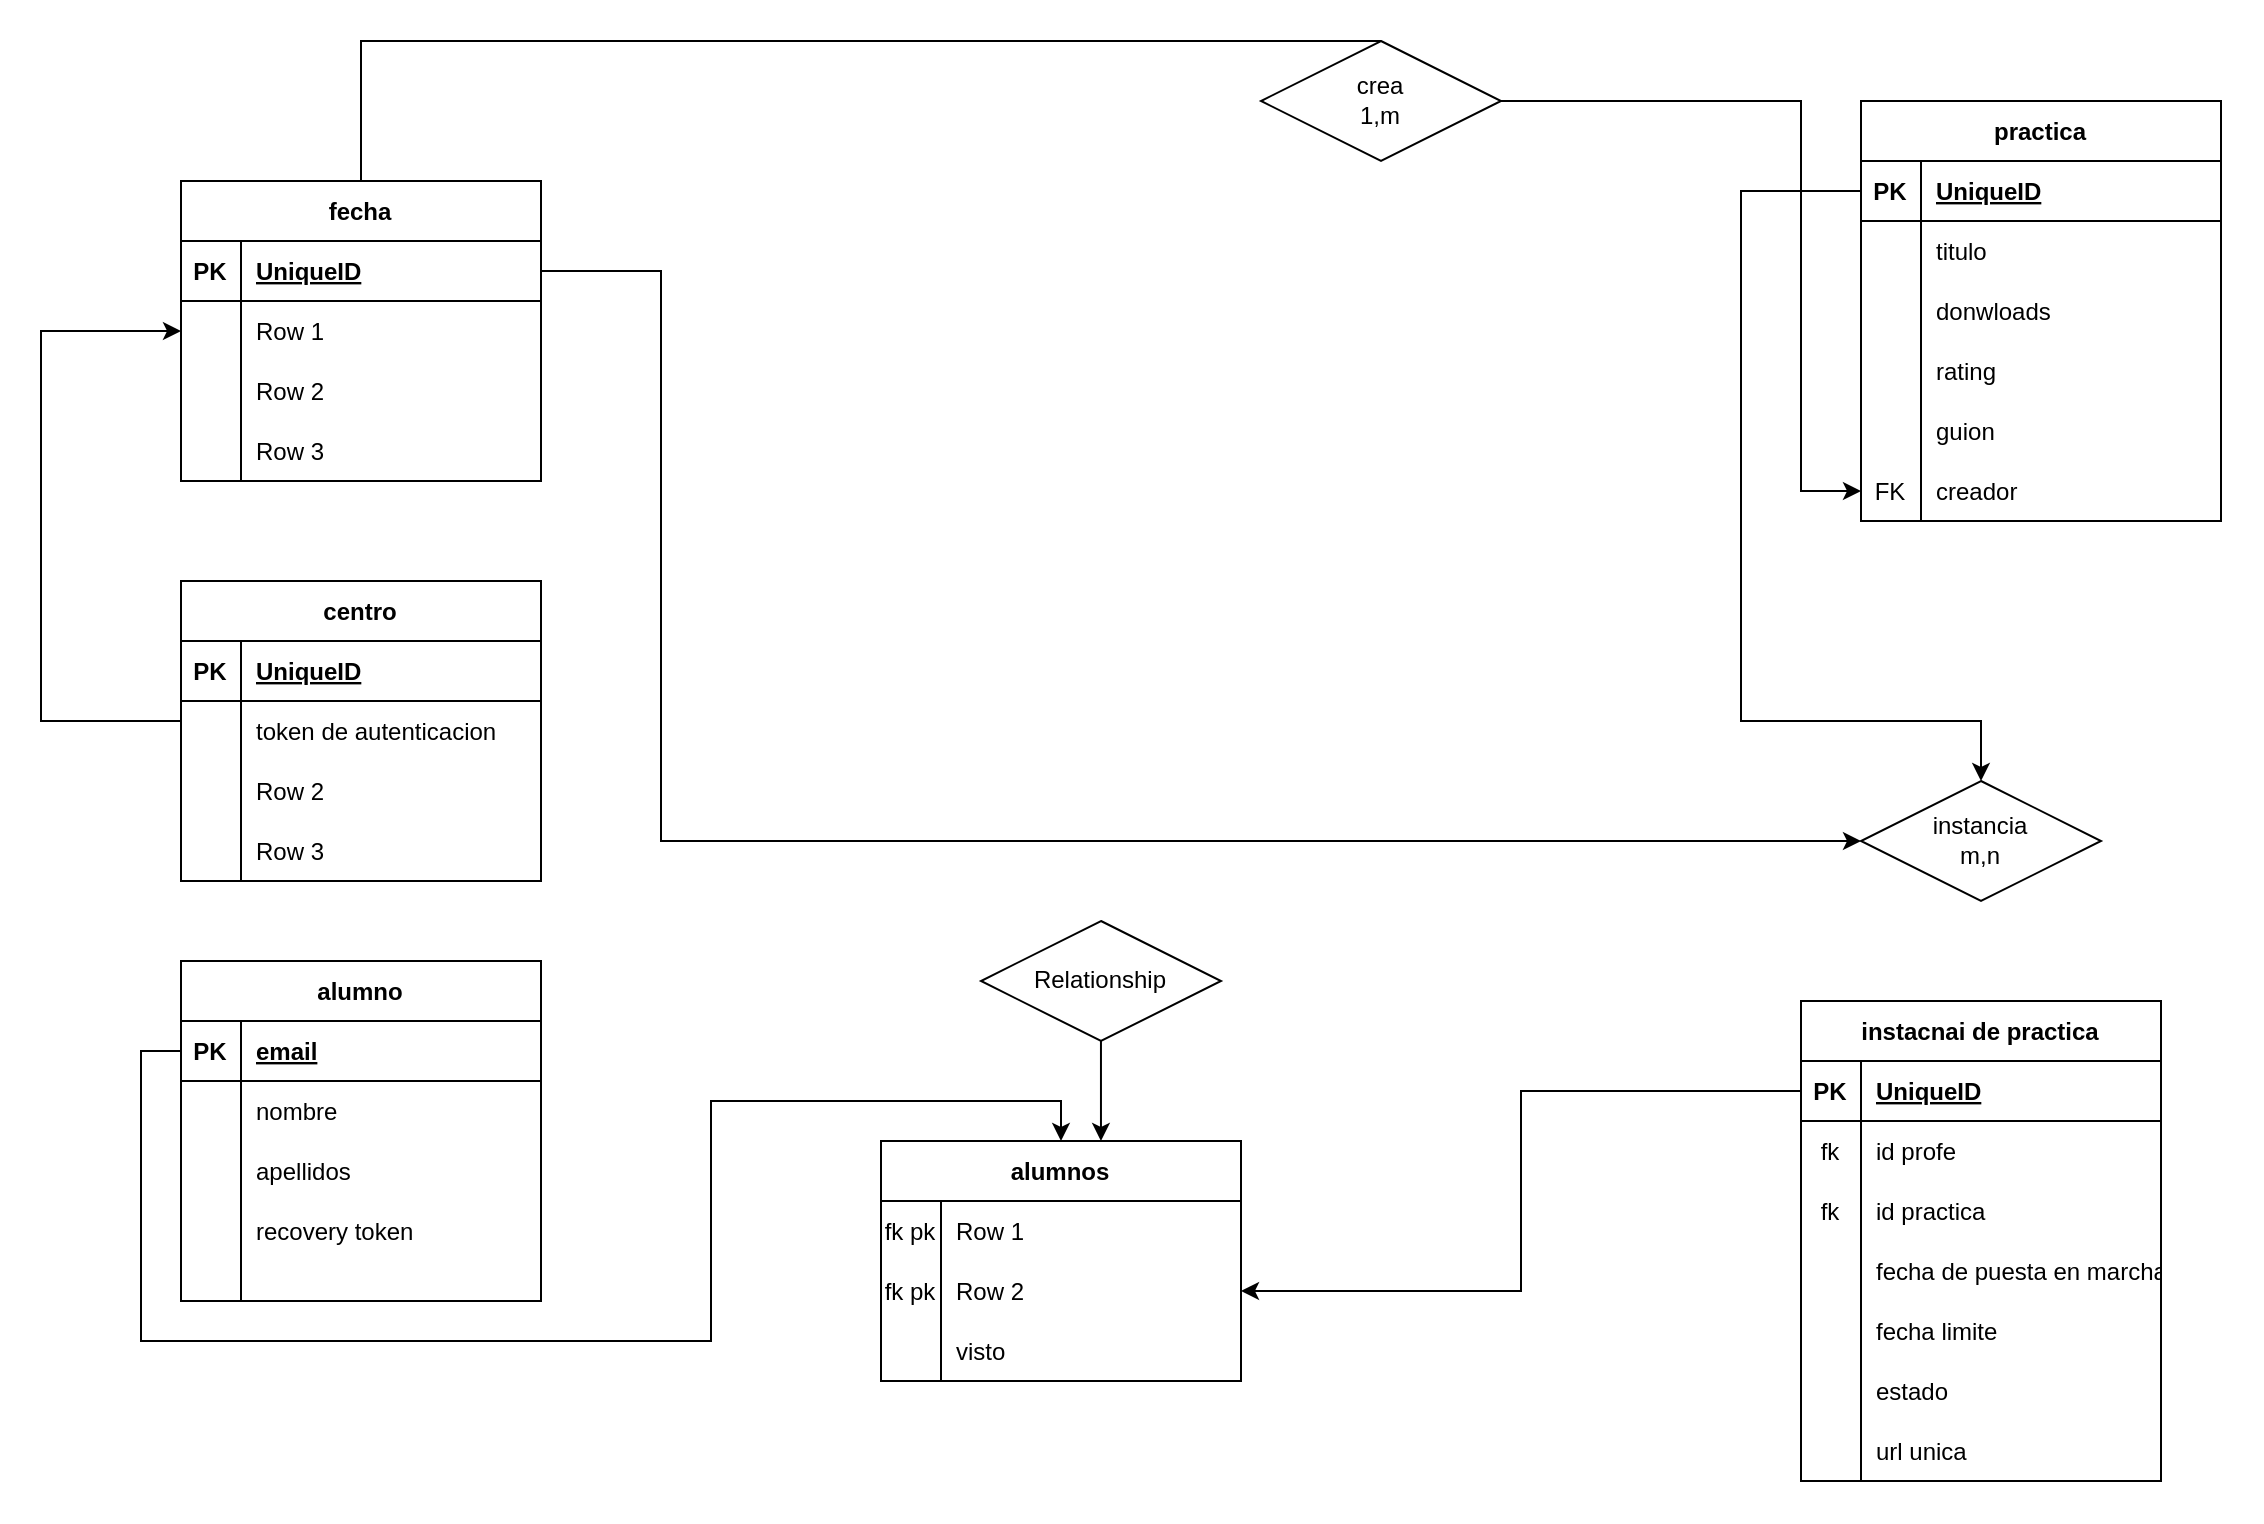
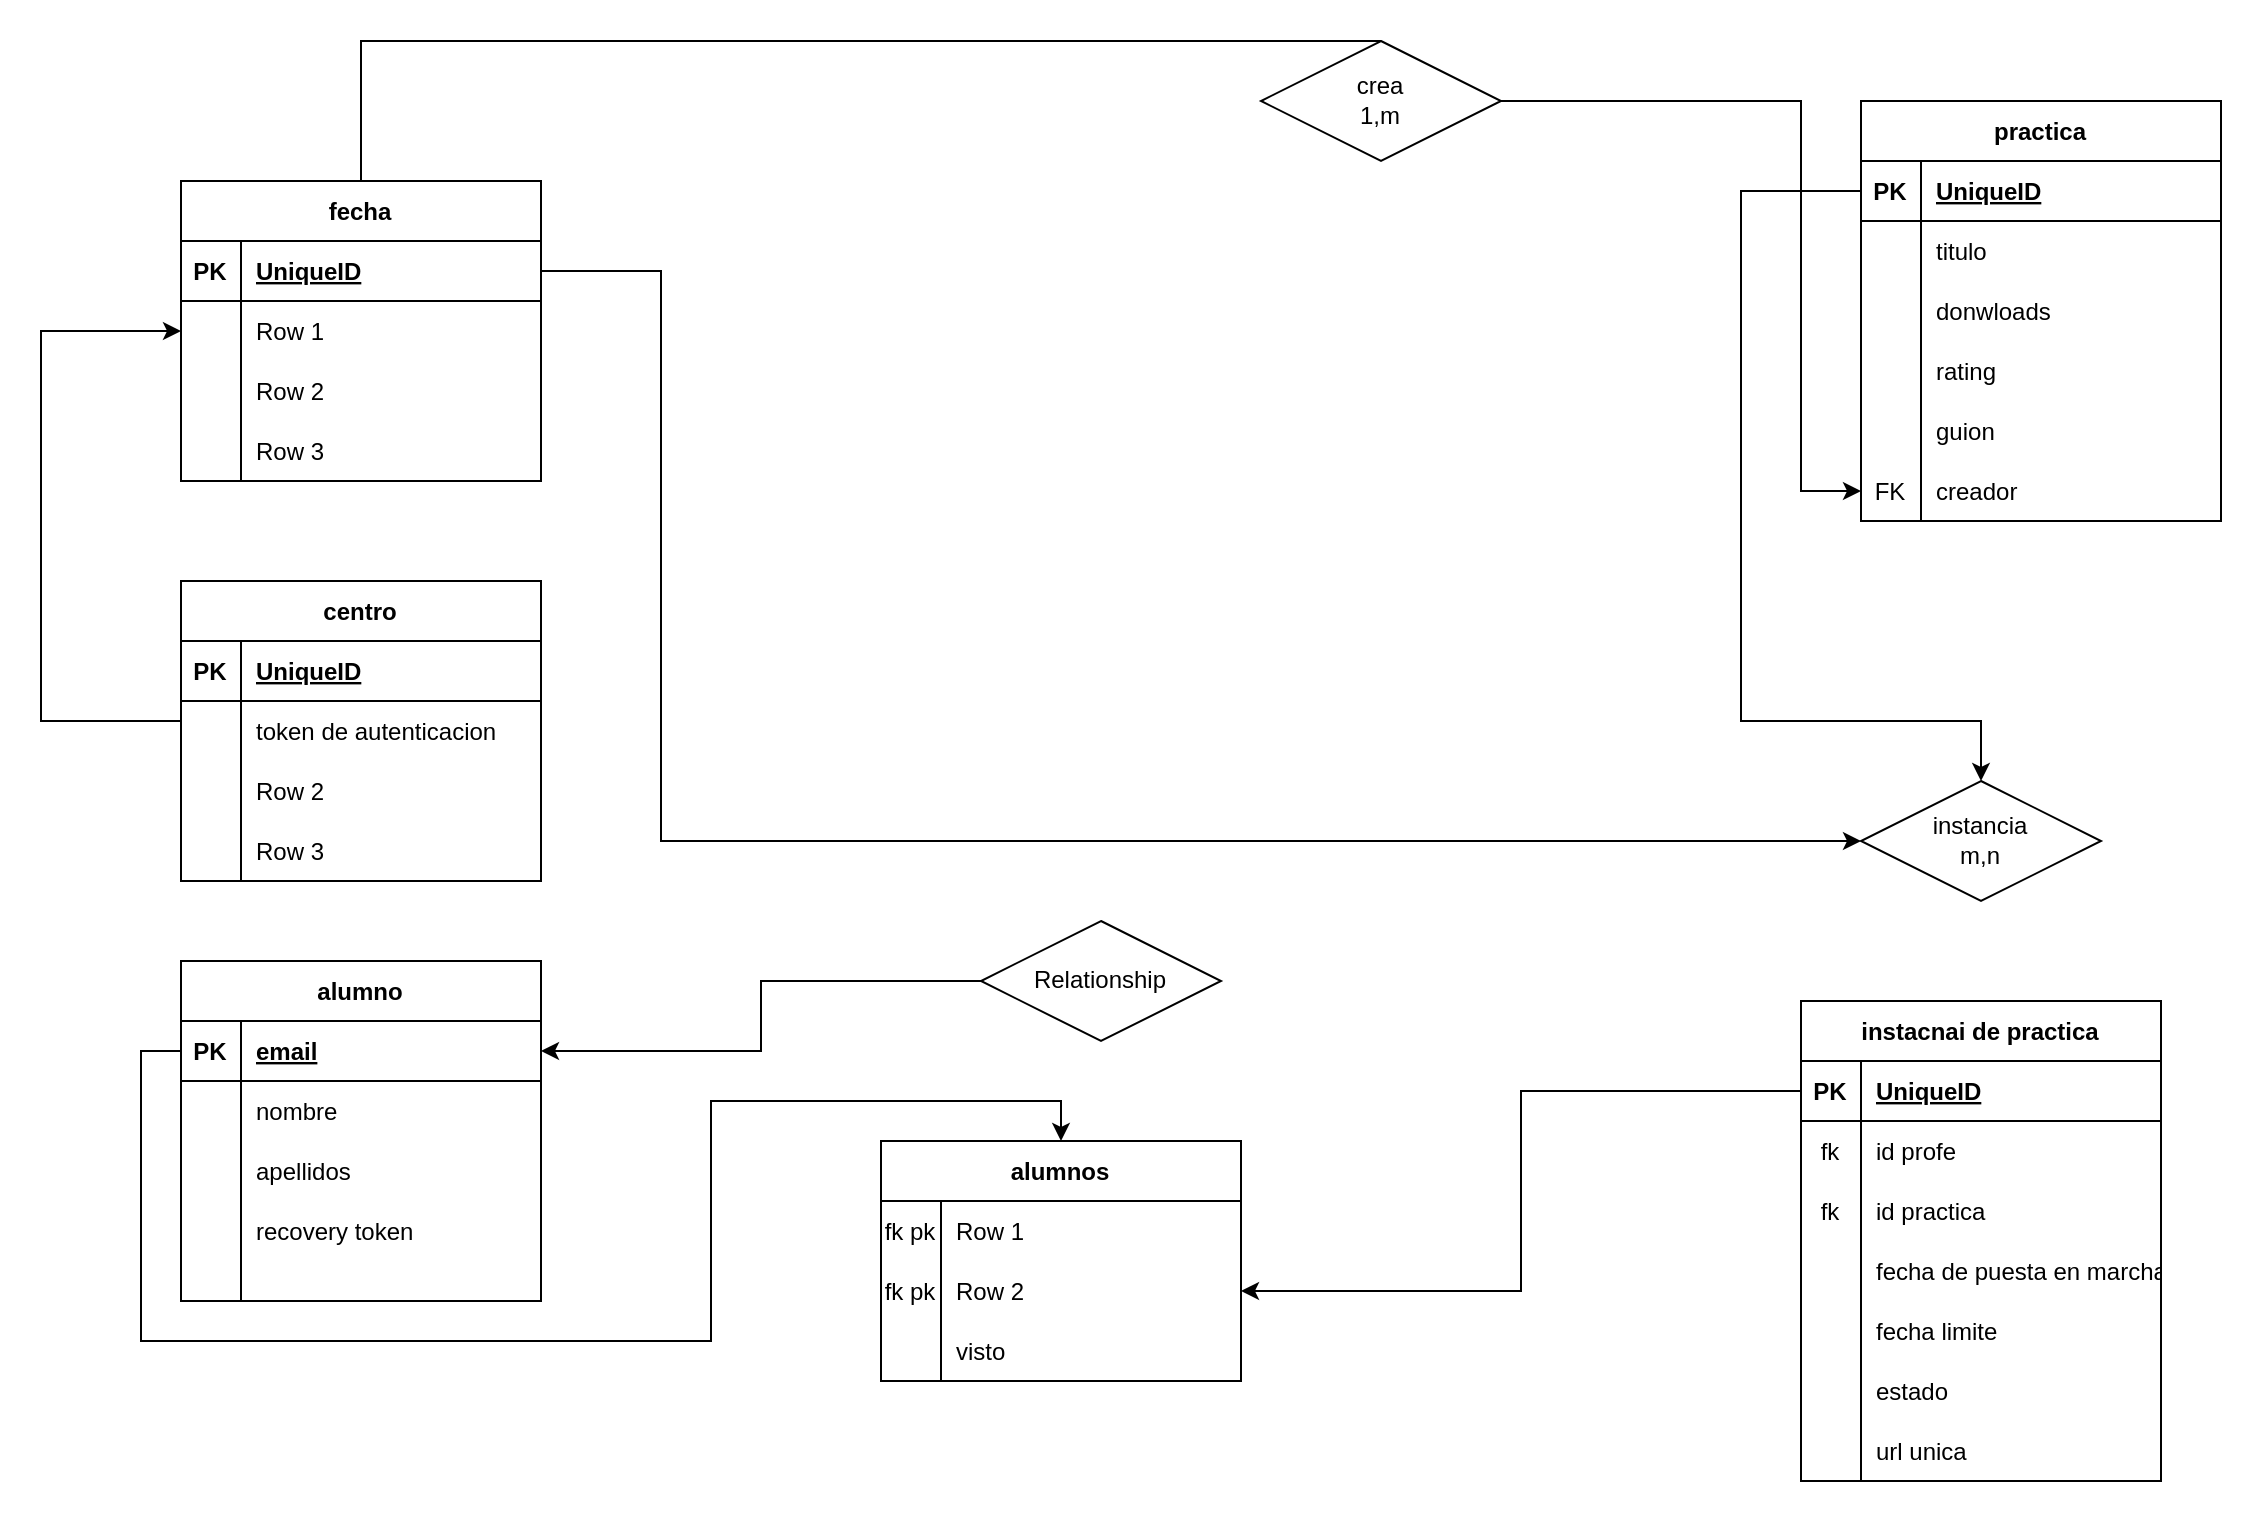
(1101, 1084) -> (761, 1009)
